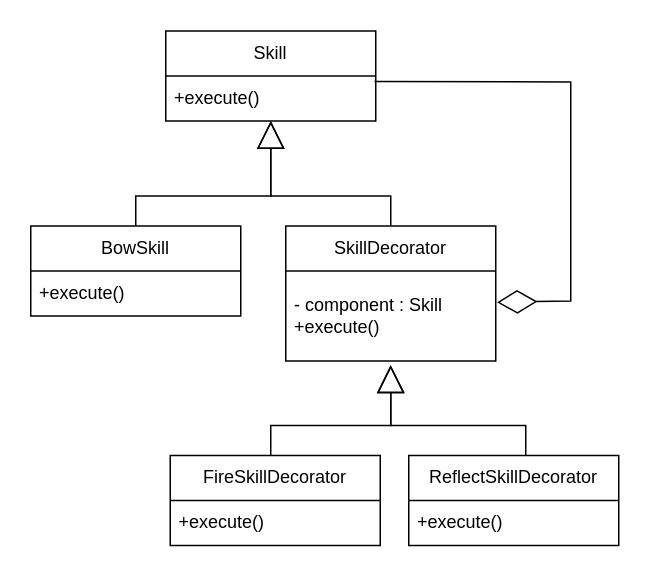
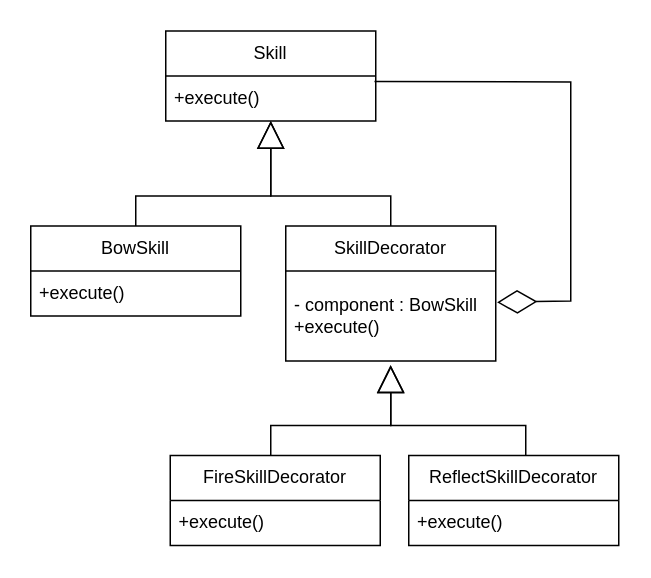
(374, 316) -> (389, 316)
